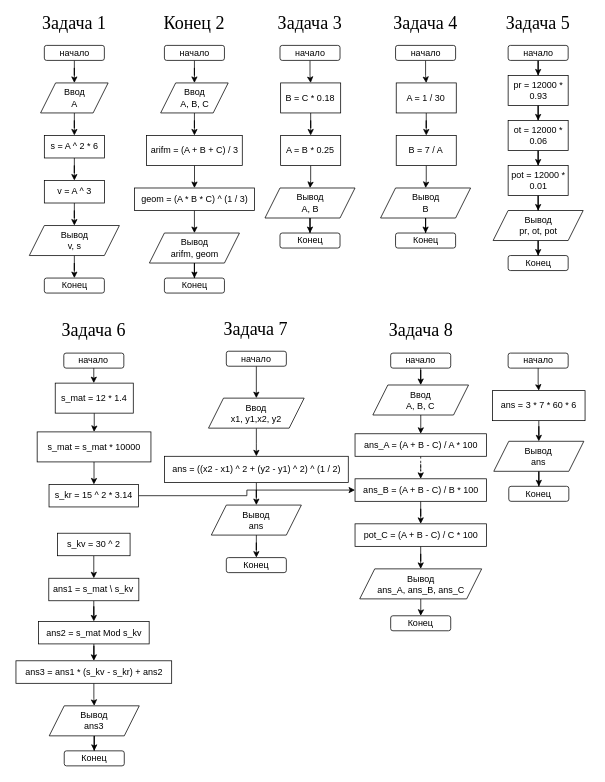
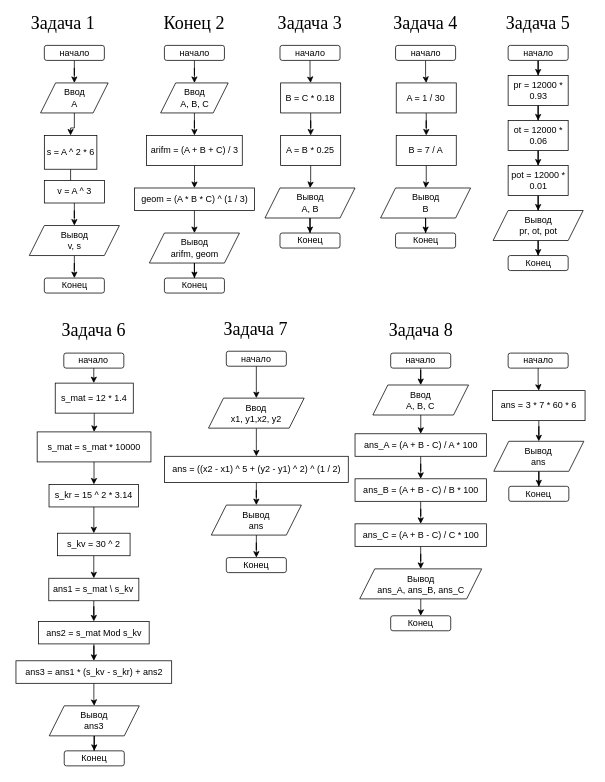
(74, 23) -> (63, 23)
(74, 147) -> (71, 152)
(257, 469) -> (257, 469)
(420, 470) -> (420, 470)
(196, 495) -> (94, 525)
(421, 535) -> (421, 535)
